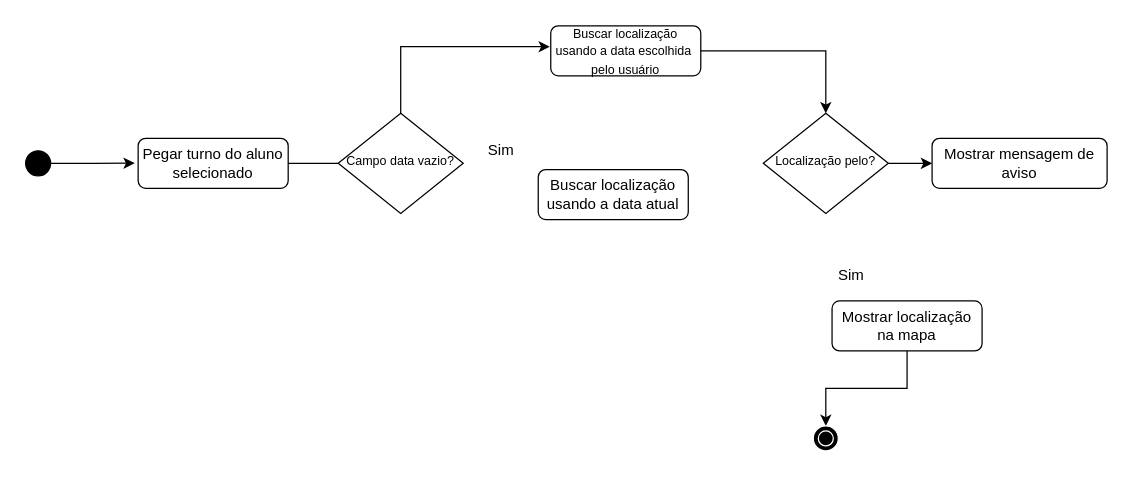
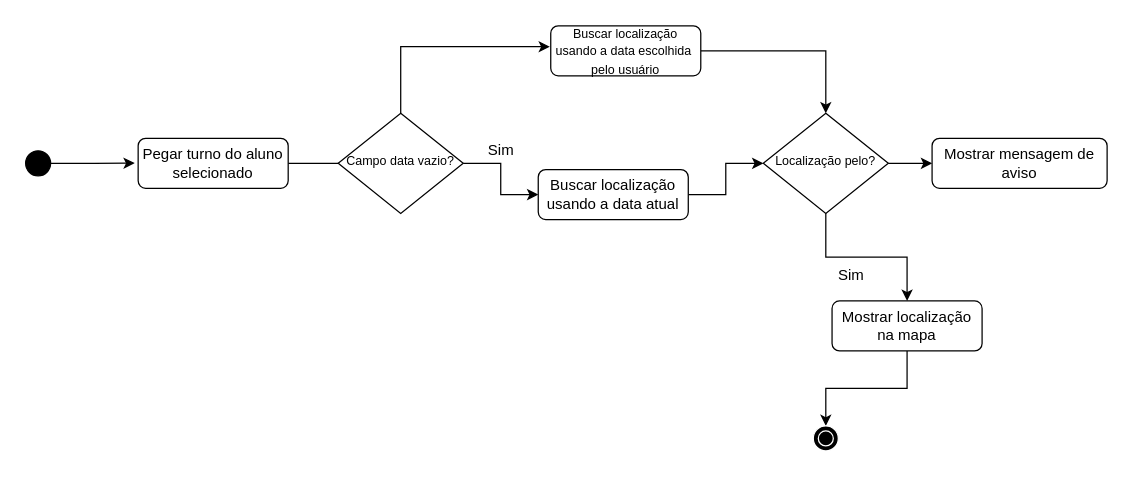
none -> (501, 174)
none -> (726, 183)
none -> (862, 257)
